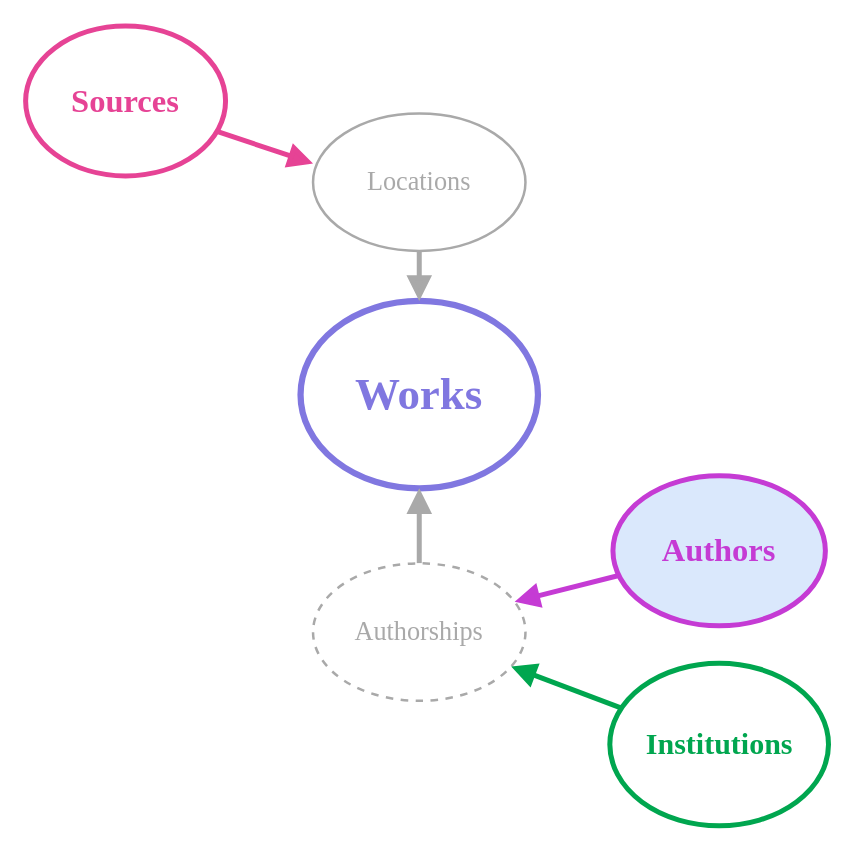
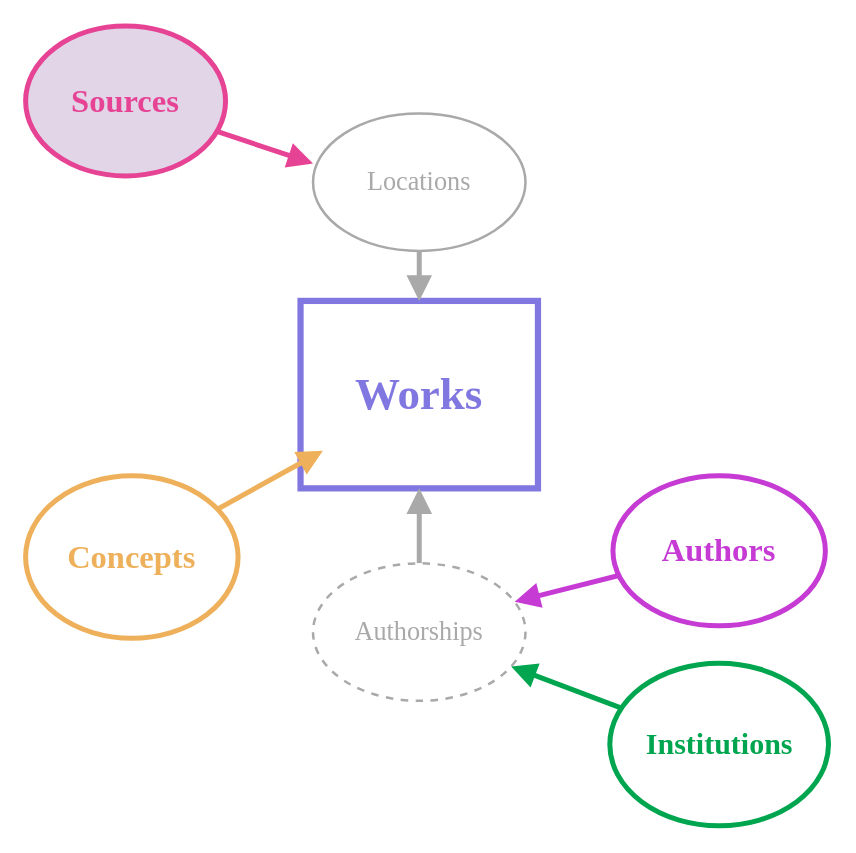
(126, 101) -> (126, 101)
(419, 394) -> (419, 394)
none -> (260, 486)
(719, 551) -> (719, 551)
none -> (132, 557)
